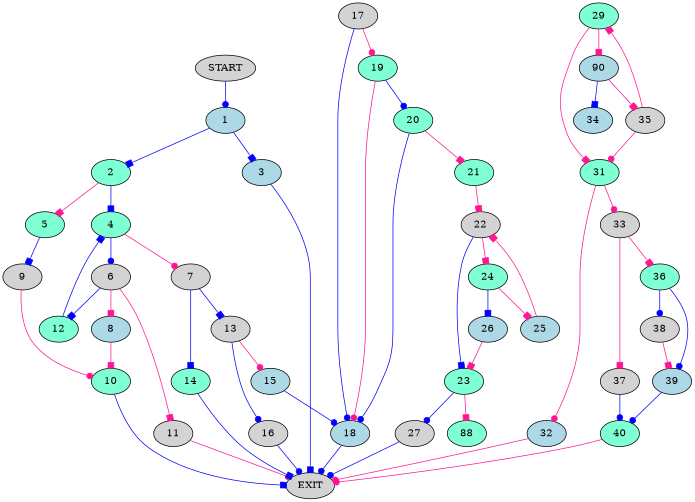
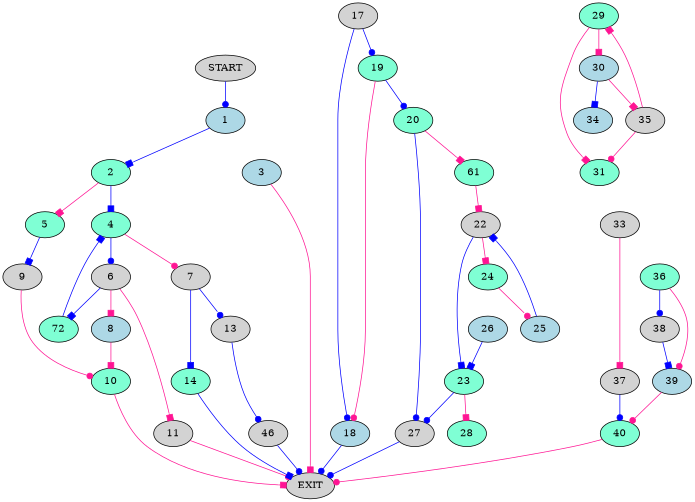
(367, 39) -> (367, 39)
(599, 68) -> (599, 68)
(241, 143) -> none
(474, 173) -> (474, 173)
(609, 196) -> none
(638, 248) -> none
(521, 276) -> (521, 276)
(393, 278) -> (421, 274)
(488, 299) -> none
(208, 300) -> (208, 300)
(511, 300) -> (511, 300)
(310, 320) -> (310, 320)
(687, 324) -> (687, 324)
(59, 329) -> (59, 329)
(478, 352) -> (478, 352)
(665, 352) -> (665, 352)
(270, 381) -> none
(648, 405) -> (648, 405)
(268, 434) -> (268, 434)
(467, 434) -> (467, 434)
(547, 434) -> none
(180, 465) -> (180, 465)
